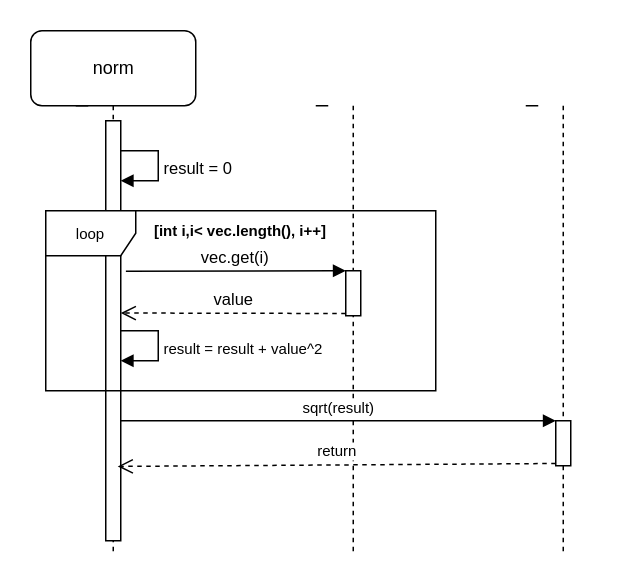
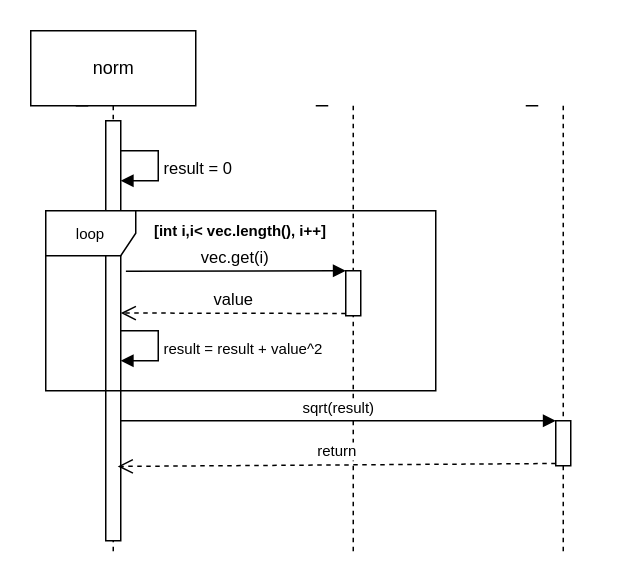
(113, 68) -> (113, 68)
